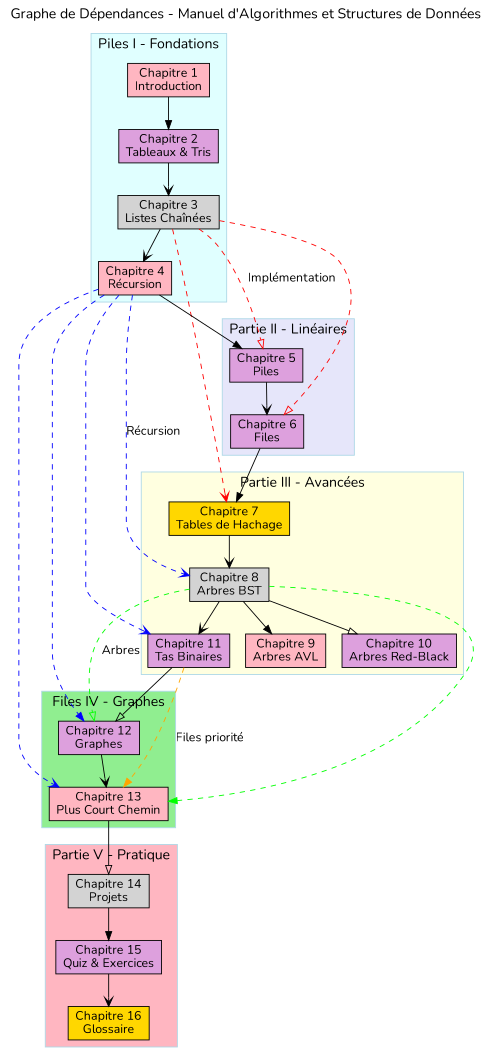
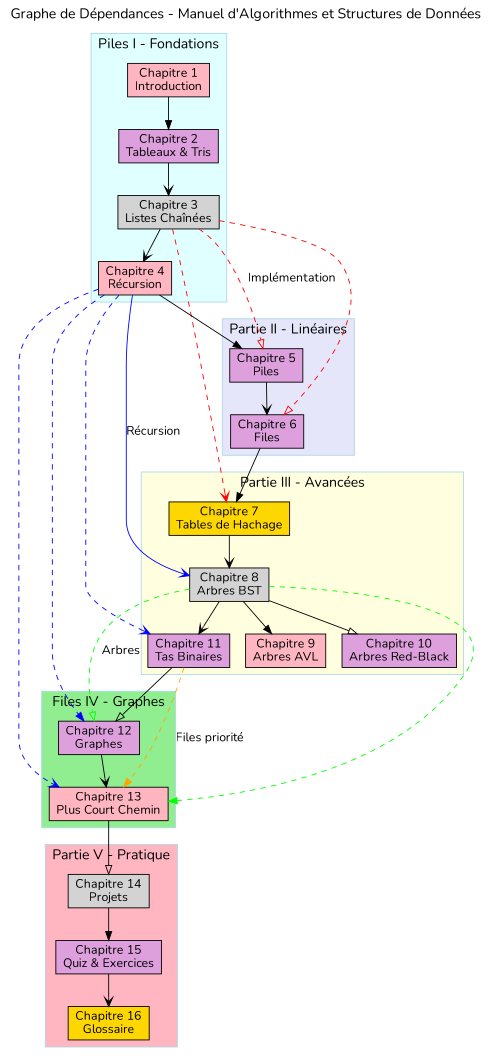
(126, 448) -> (126, 448)
